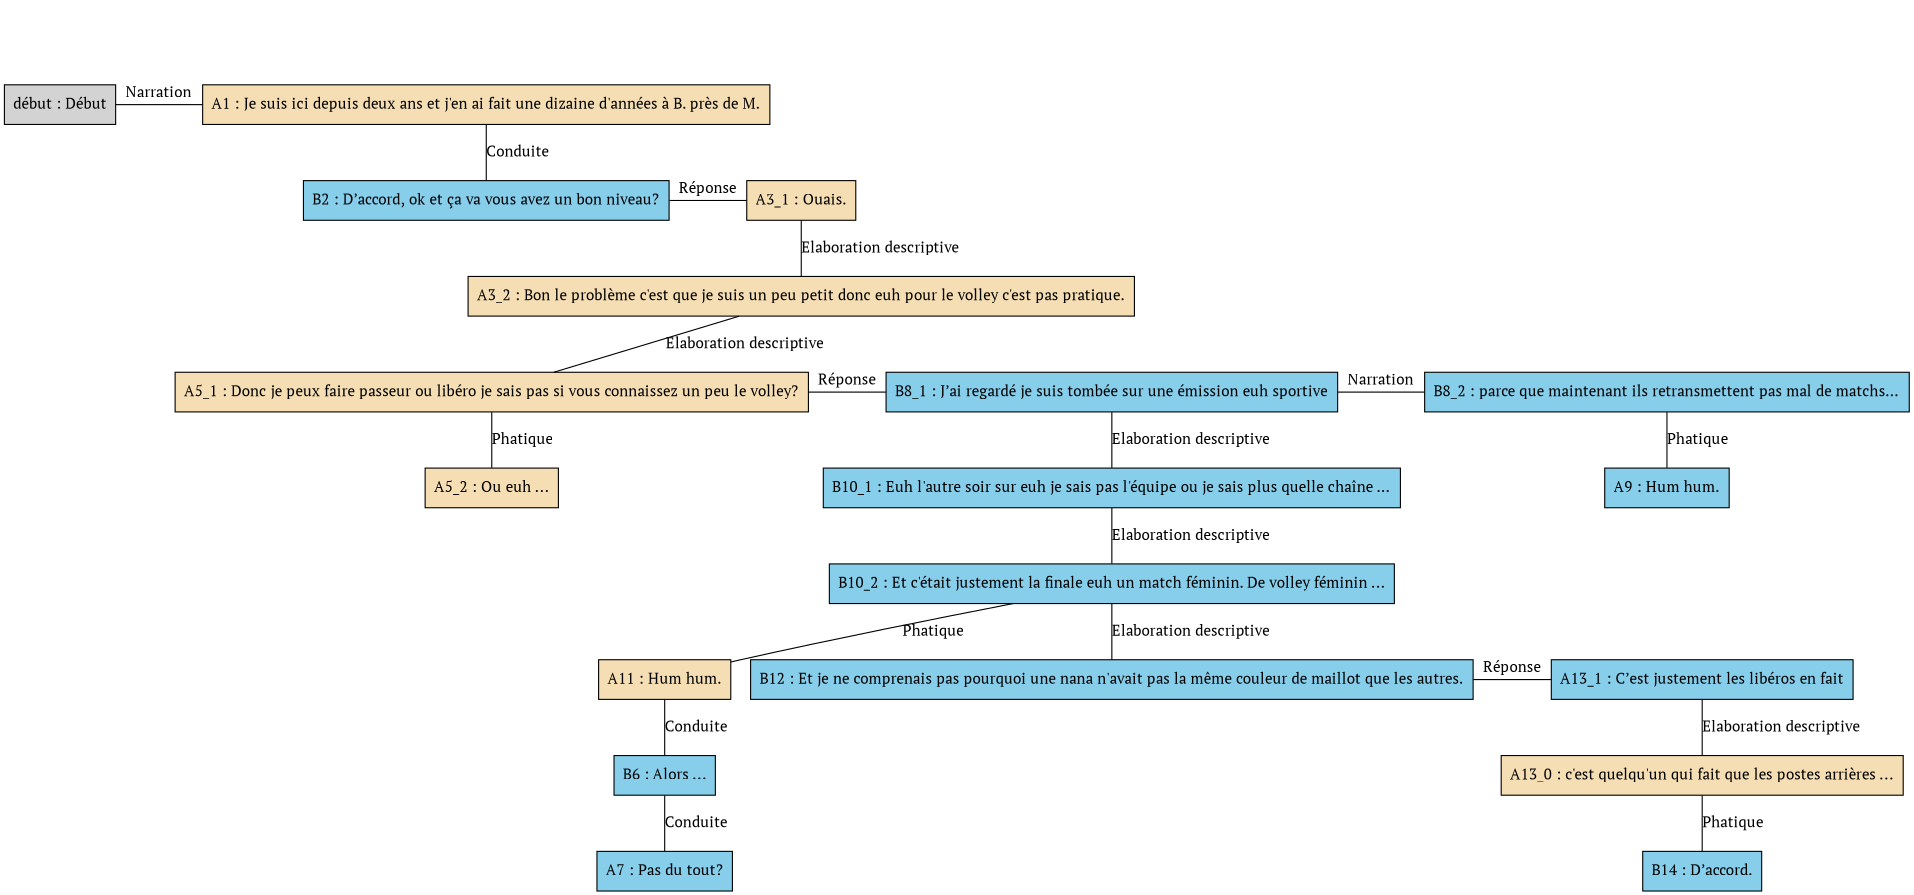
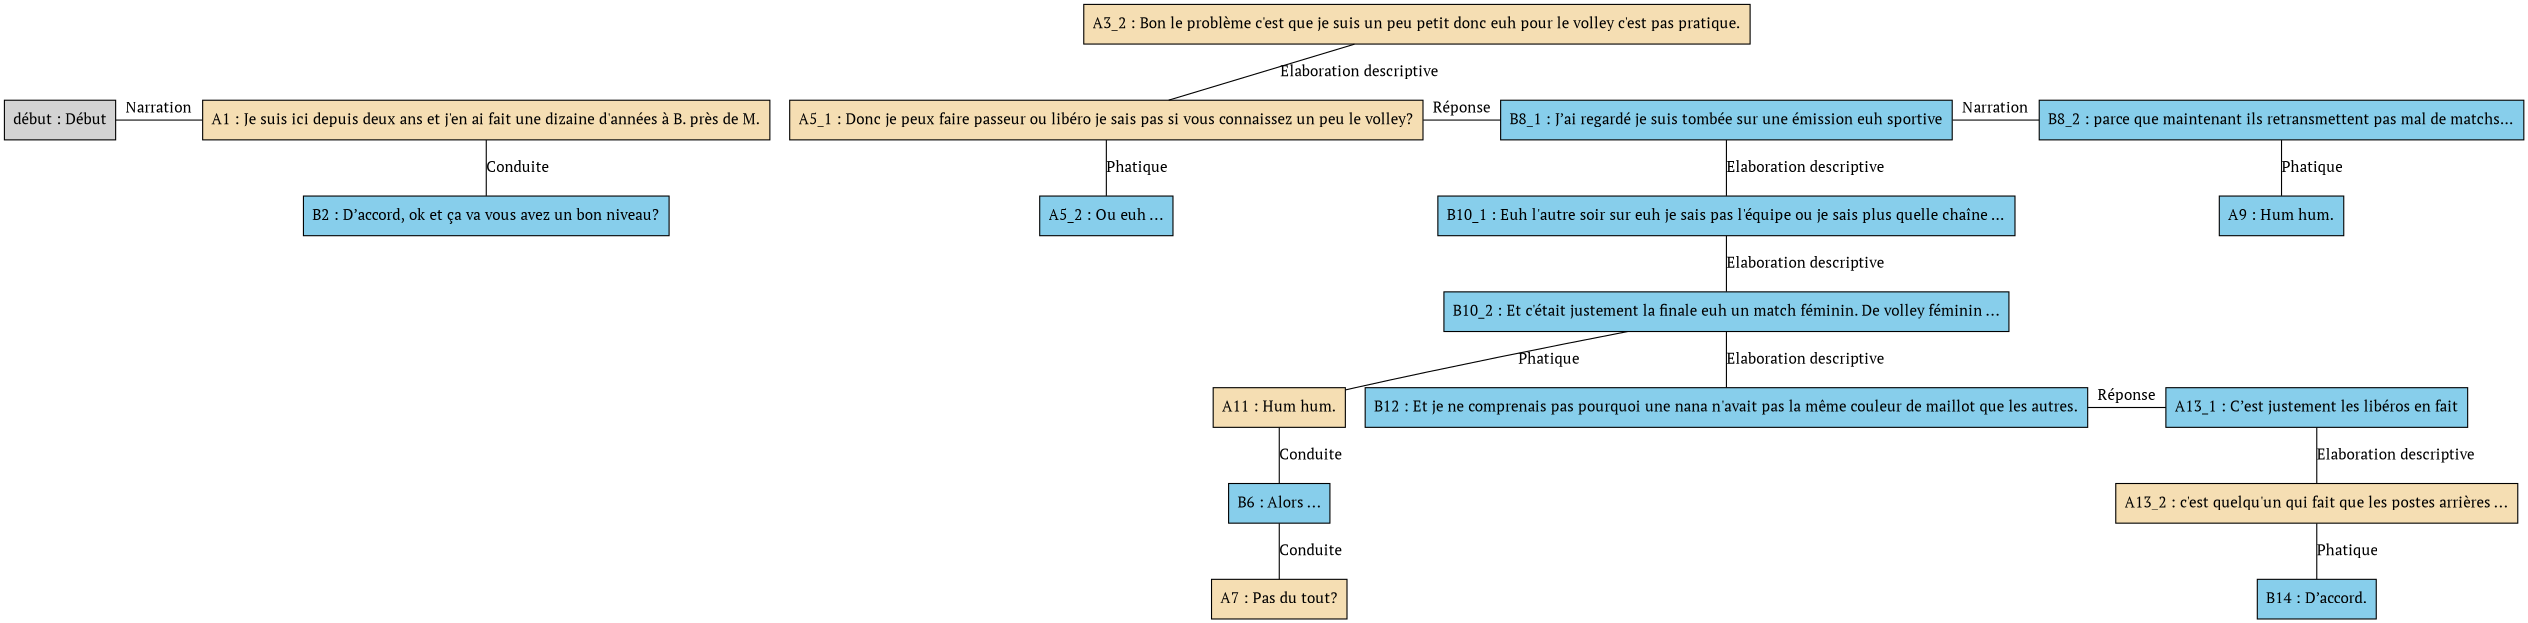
(801, 200) -> none
(492, 488) -> (1106, 216)
(1702, 775) -> (2317, 503)
(665, 871) -> (1279, 599)
